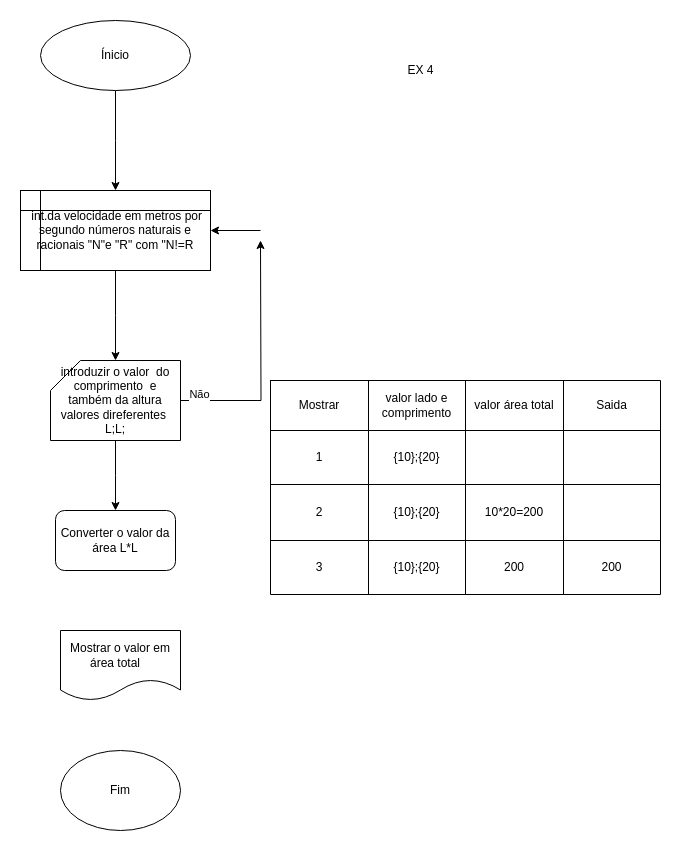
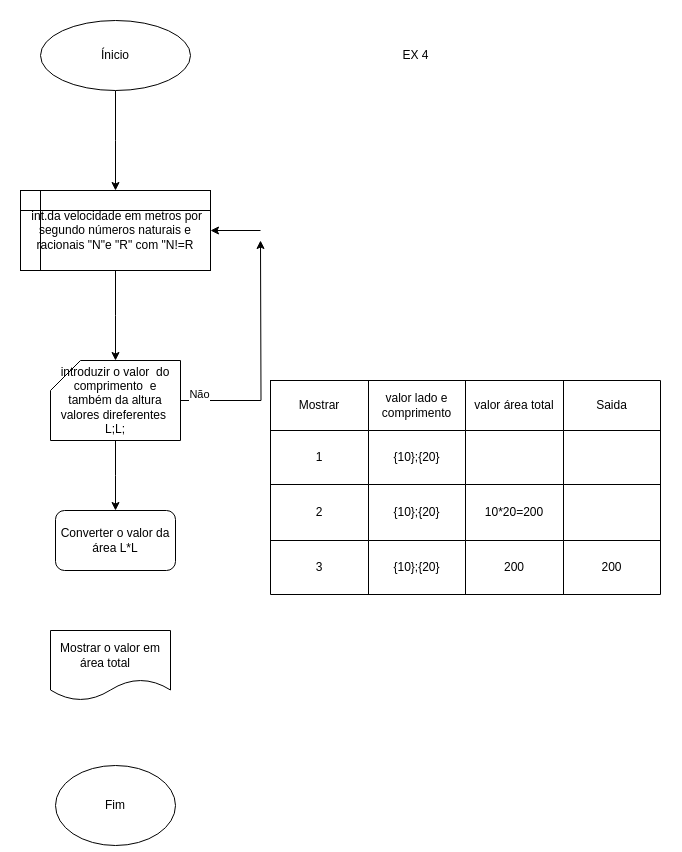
(421, 71) -> (416, 56)
(121, 666) -> (111, 666)
(121, 791) -> (116, 806)
